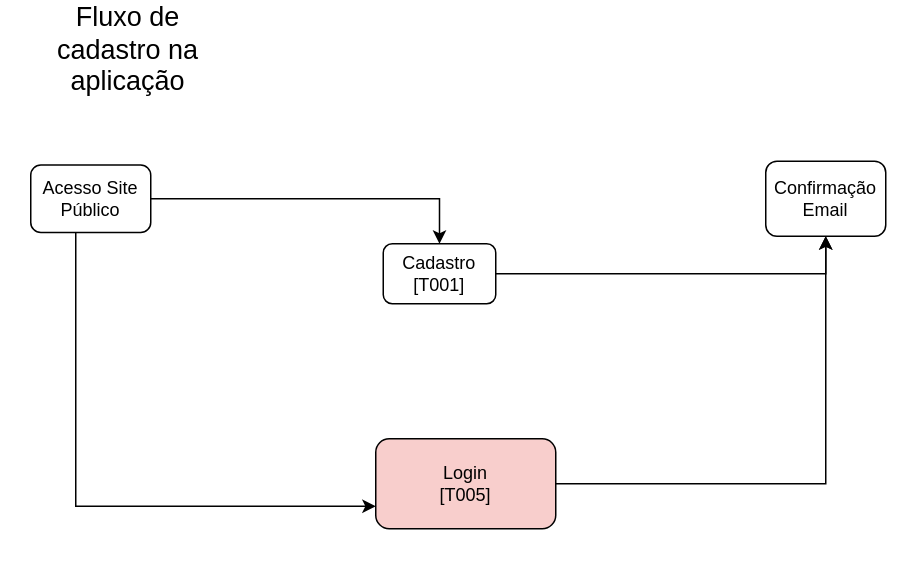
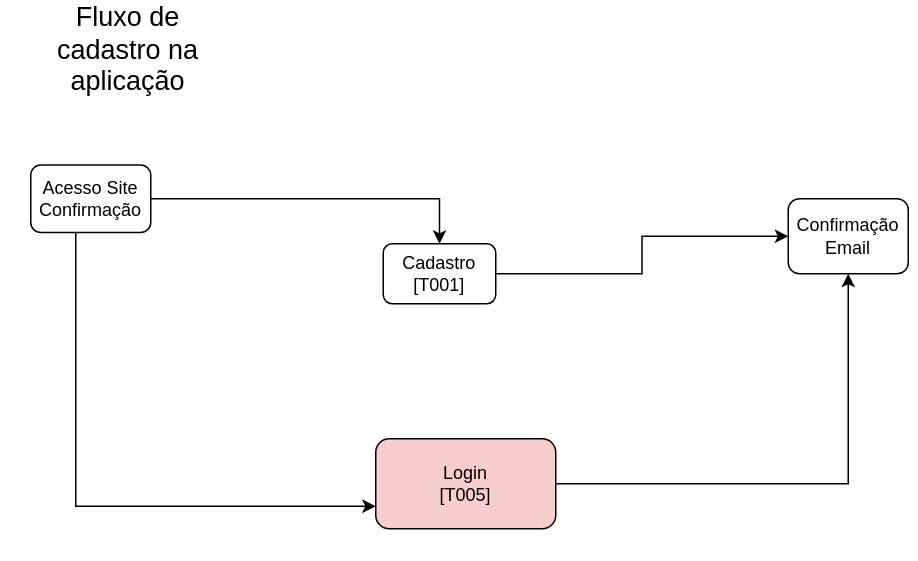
(91, 199) -> (91, 199)
(826, 199) -> (848, 236)
